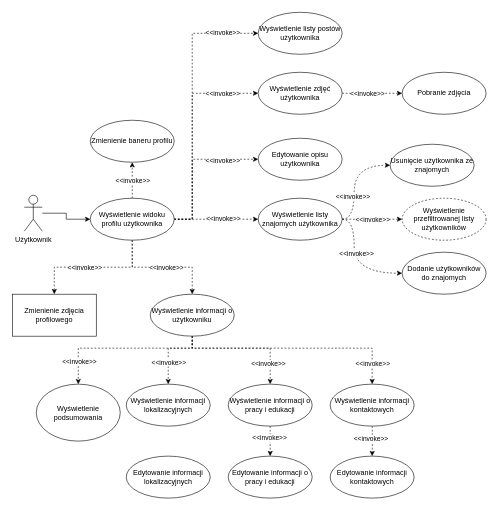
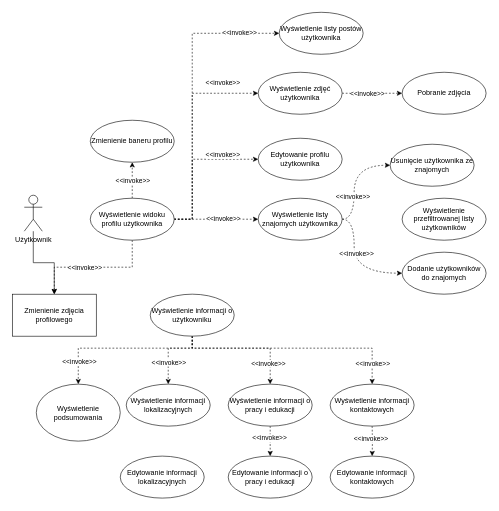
(300, 33) -> (321, 33)
(300, 159) -> (300, 159)
(66, 218) -> (33, 259)
(376, 219) -> none
(444, 219) -> (444, 219)
(166, 267) -> none
(168, 477) -> (162, 477)
